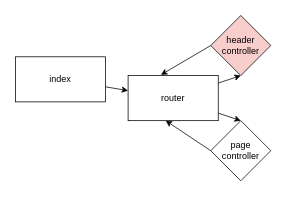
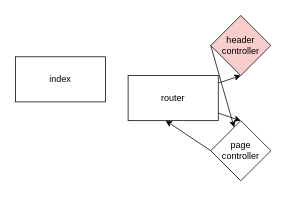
(188, 59) -> (221, 84)
(114, 88) -> none
